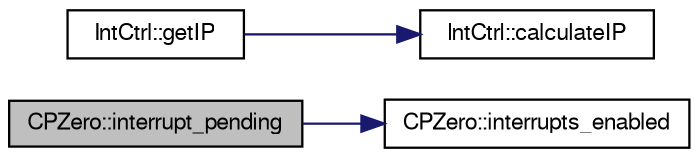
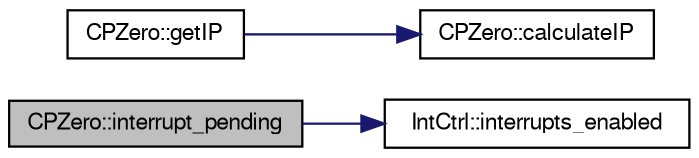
(156, 34) -> (156, 34)
(537, 34) -> (537, 34)
(537, 124) -> (537, 124)
